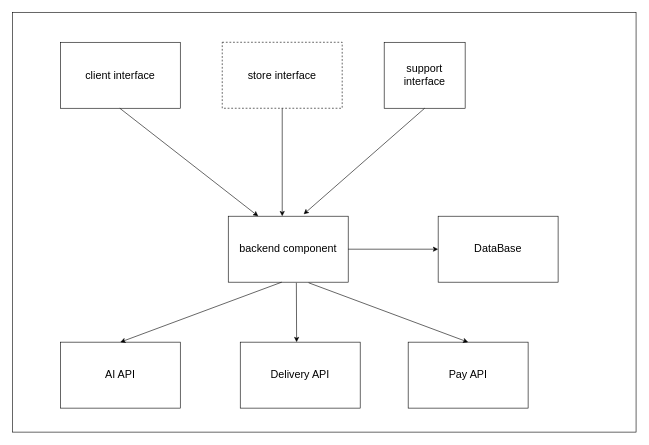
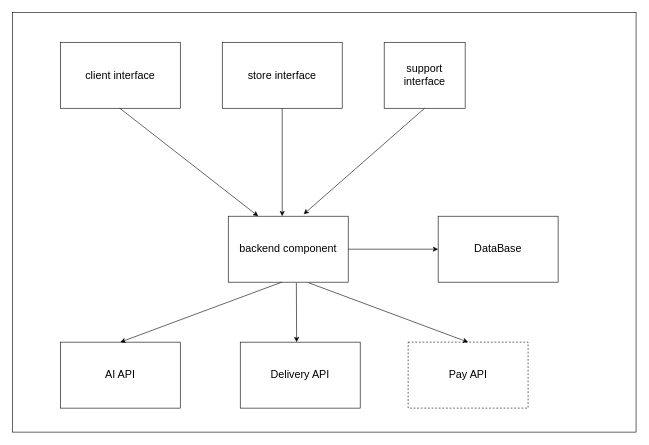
(282, 75) -> (282, 75)
(468, 375) -> (468, 375)
